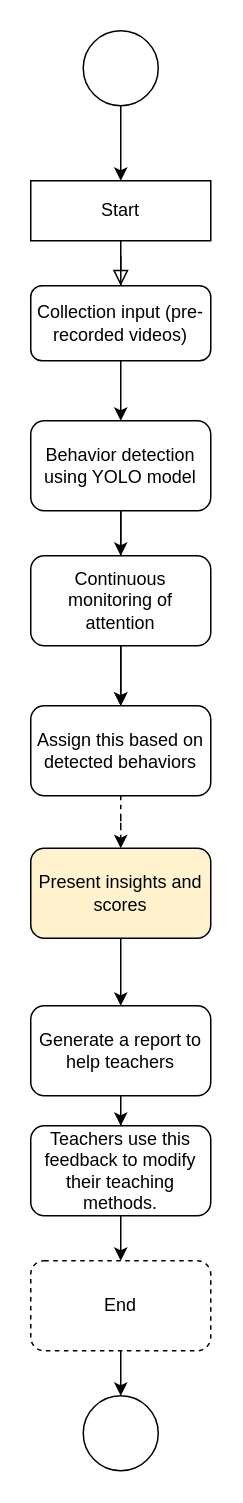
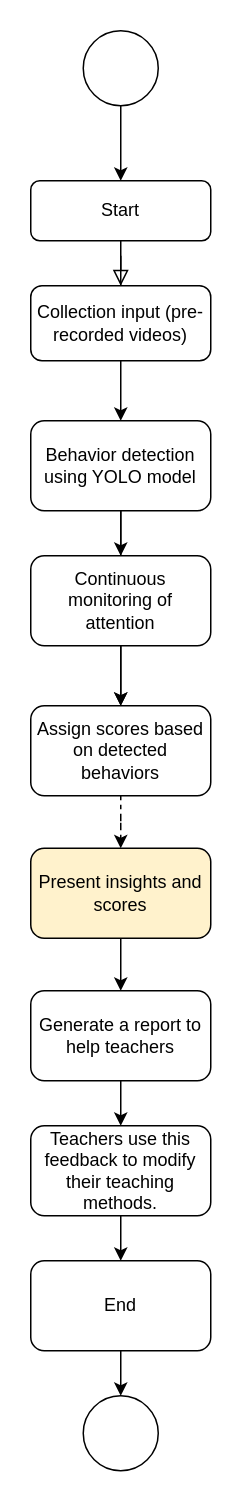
(121, 211) -> (121, 211)
(121, 751) -> (121, 751)
(121, 1051) -> (121, 1036)
(121, 1306) -> (121, 1306)
